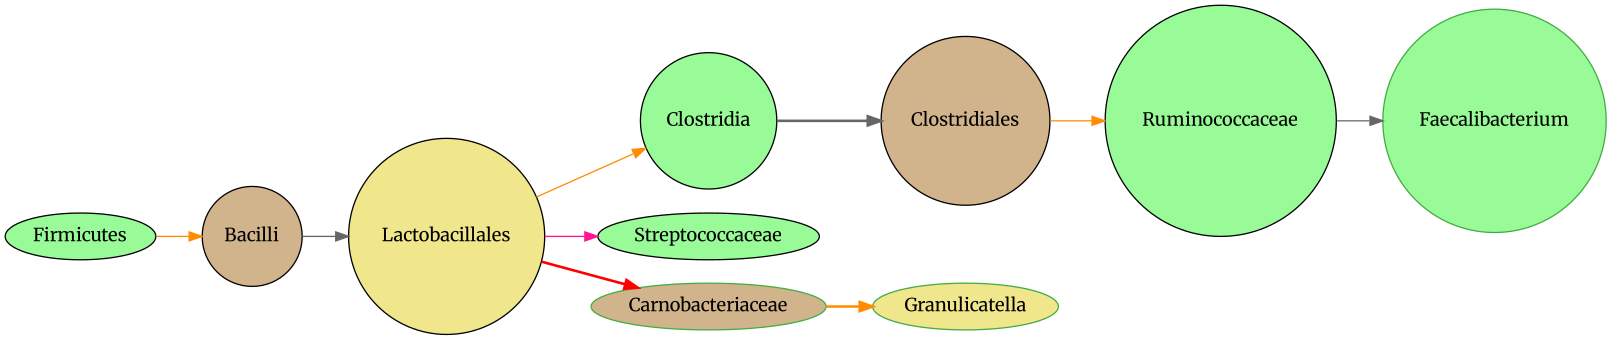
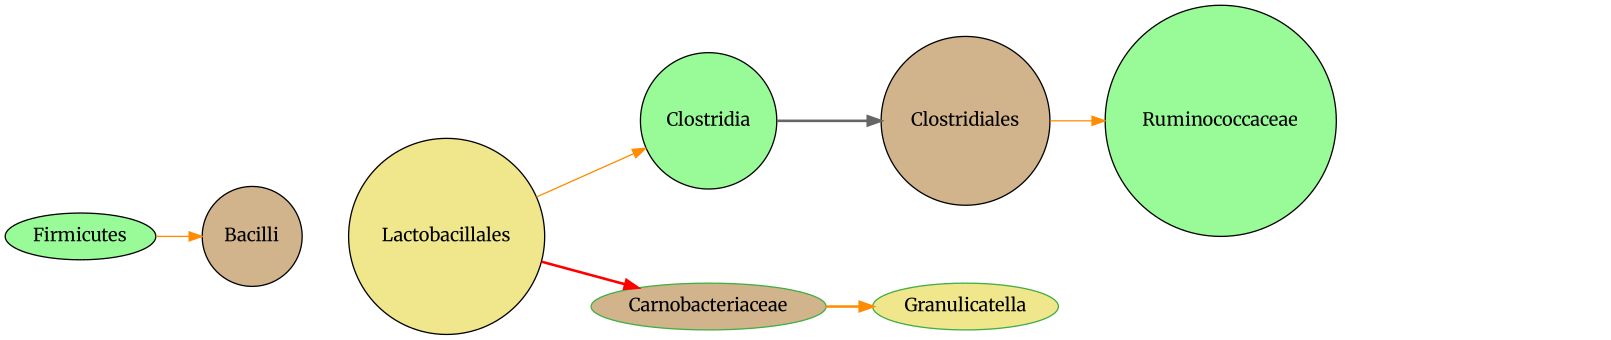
(1495, 121) -> none
(319, 236) -> none
(709, 236) -> none
